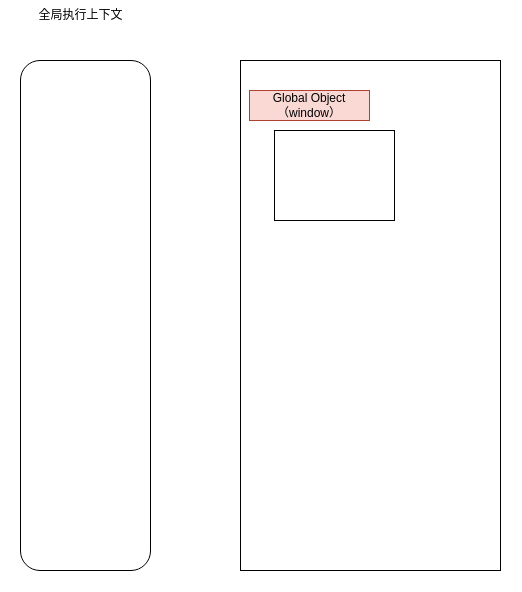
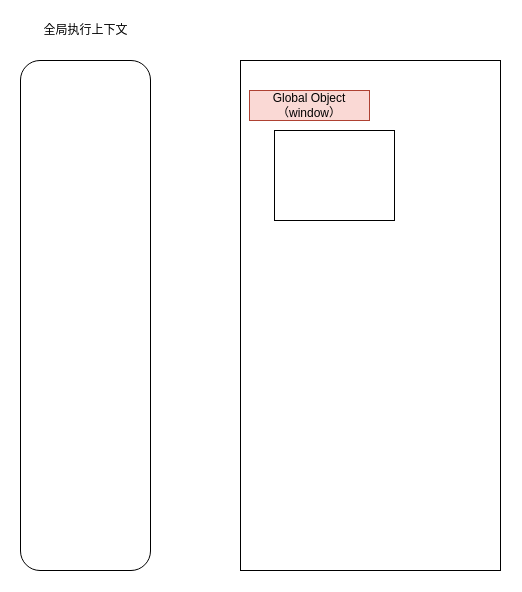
(81, 16) -> (86, 31)
